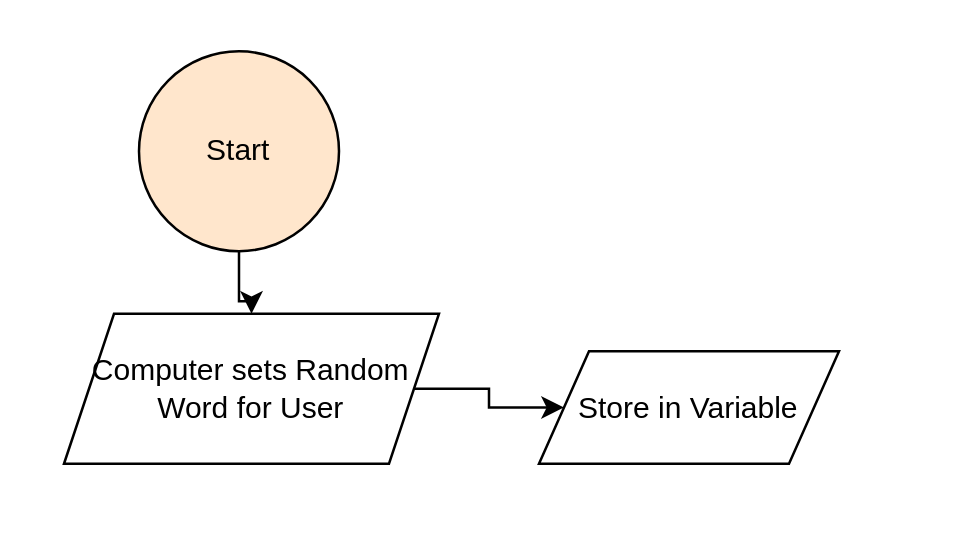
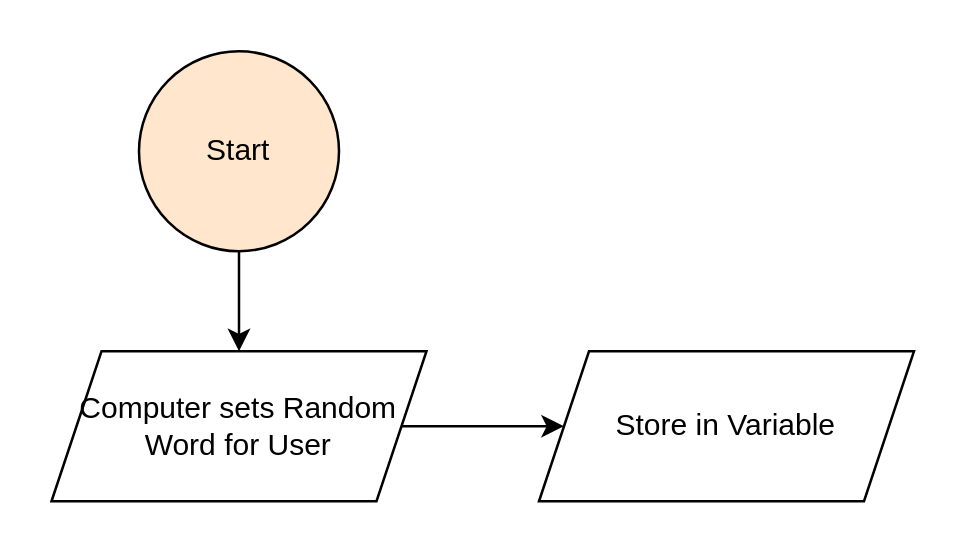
(251, 389) -> (239, 426)
(689, 408) -> (726, 426)
